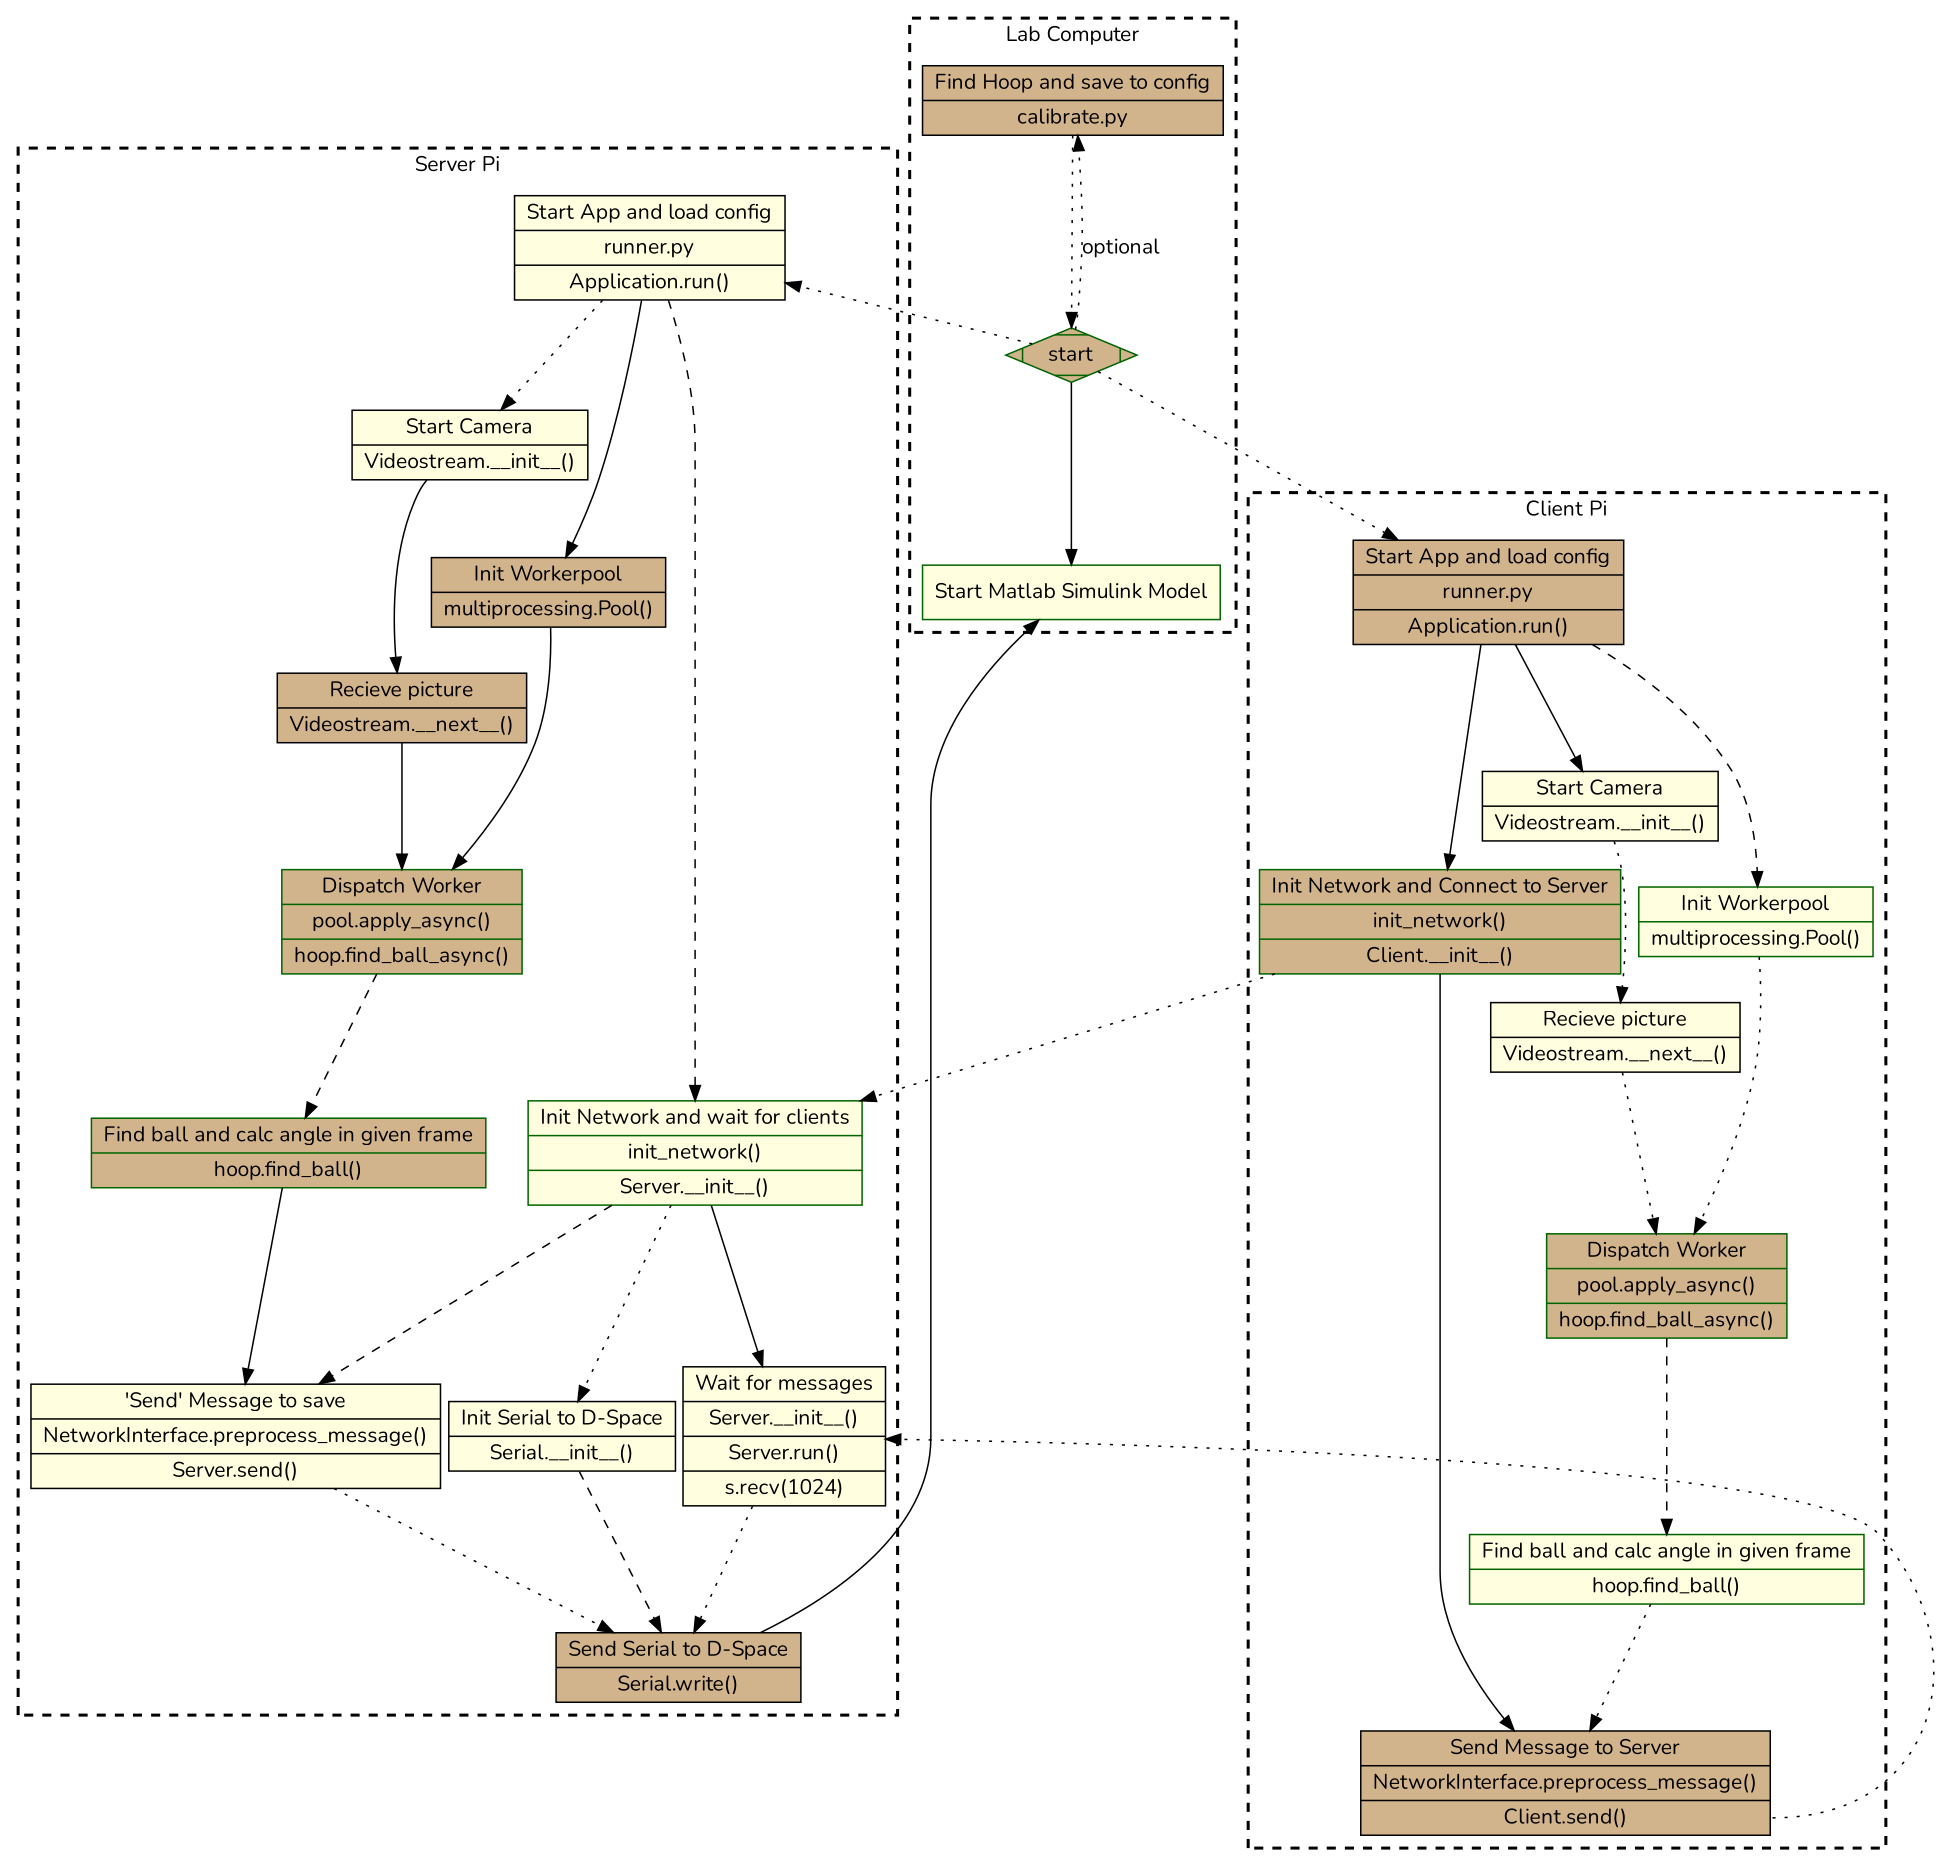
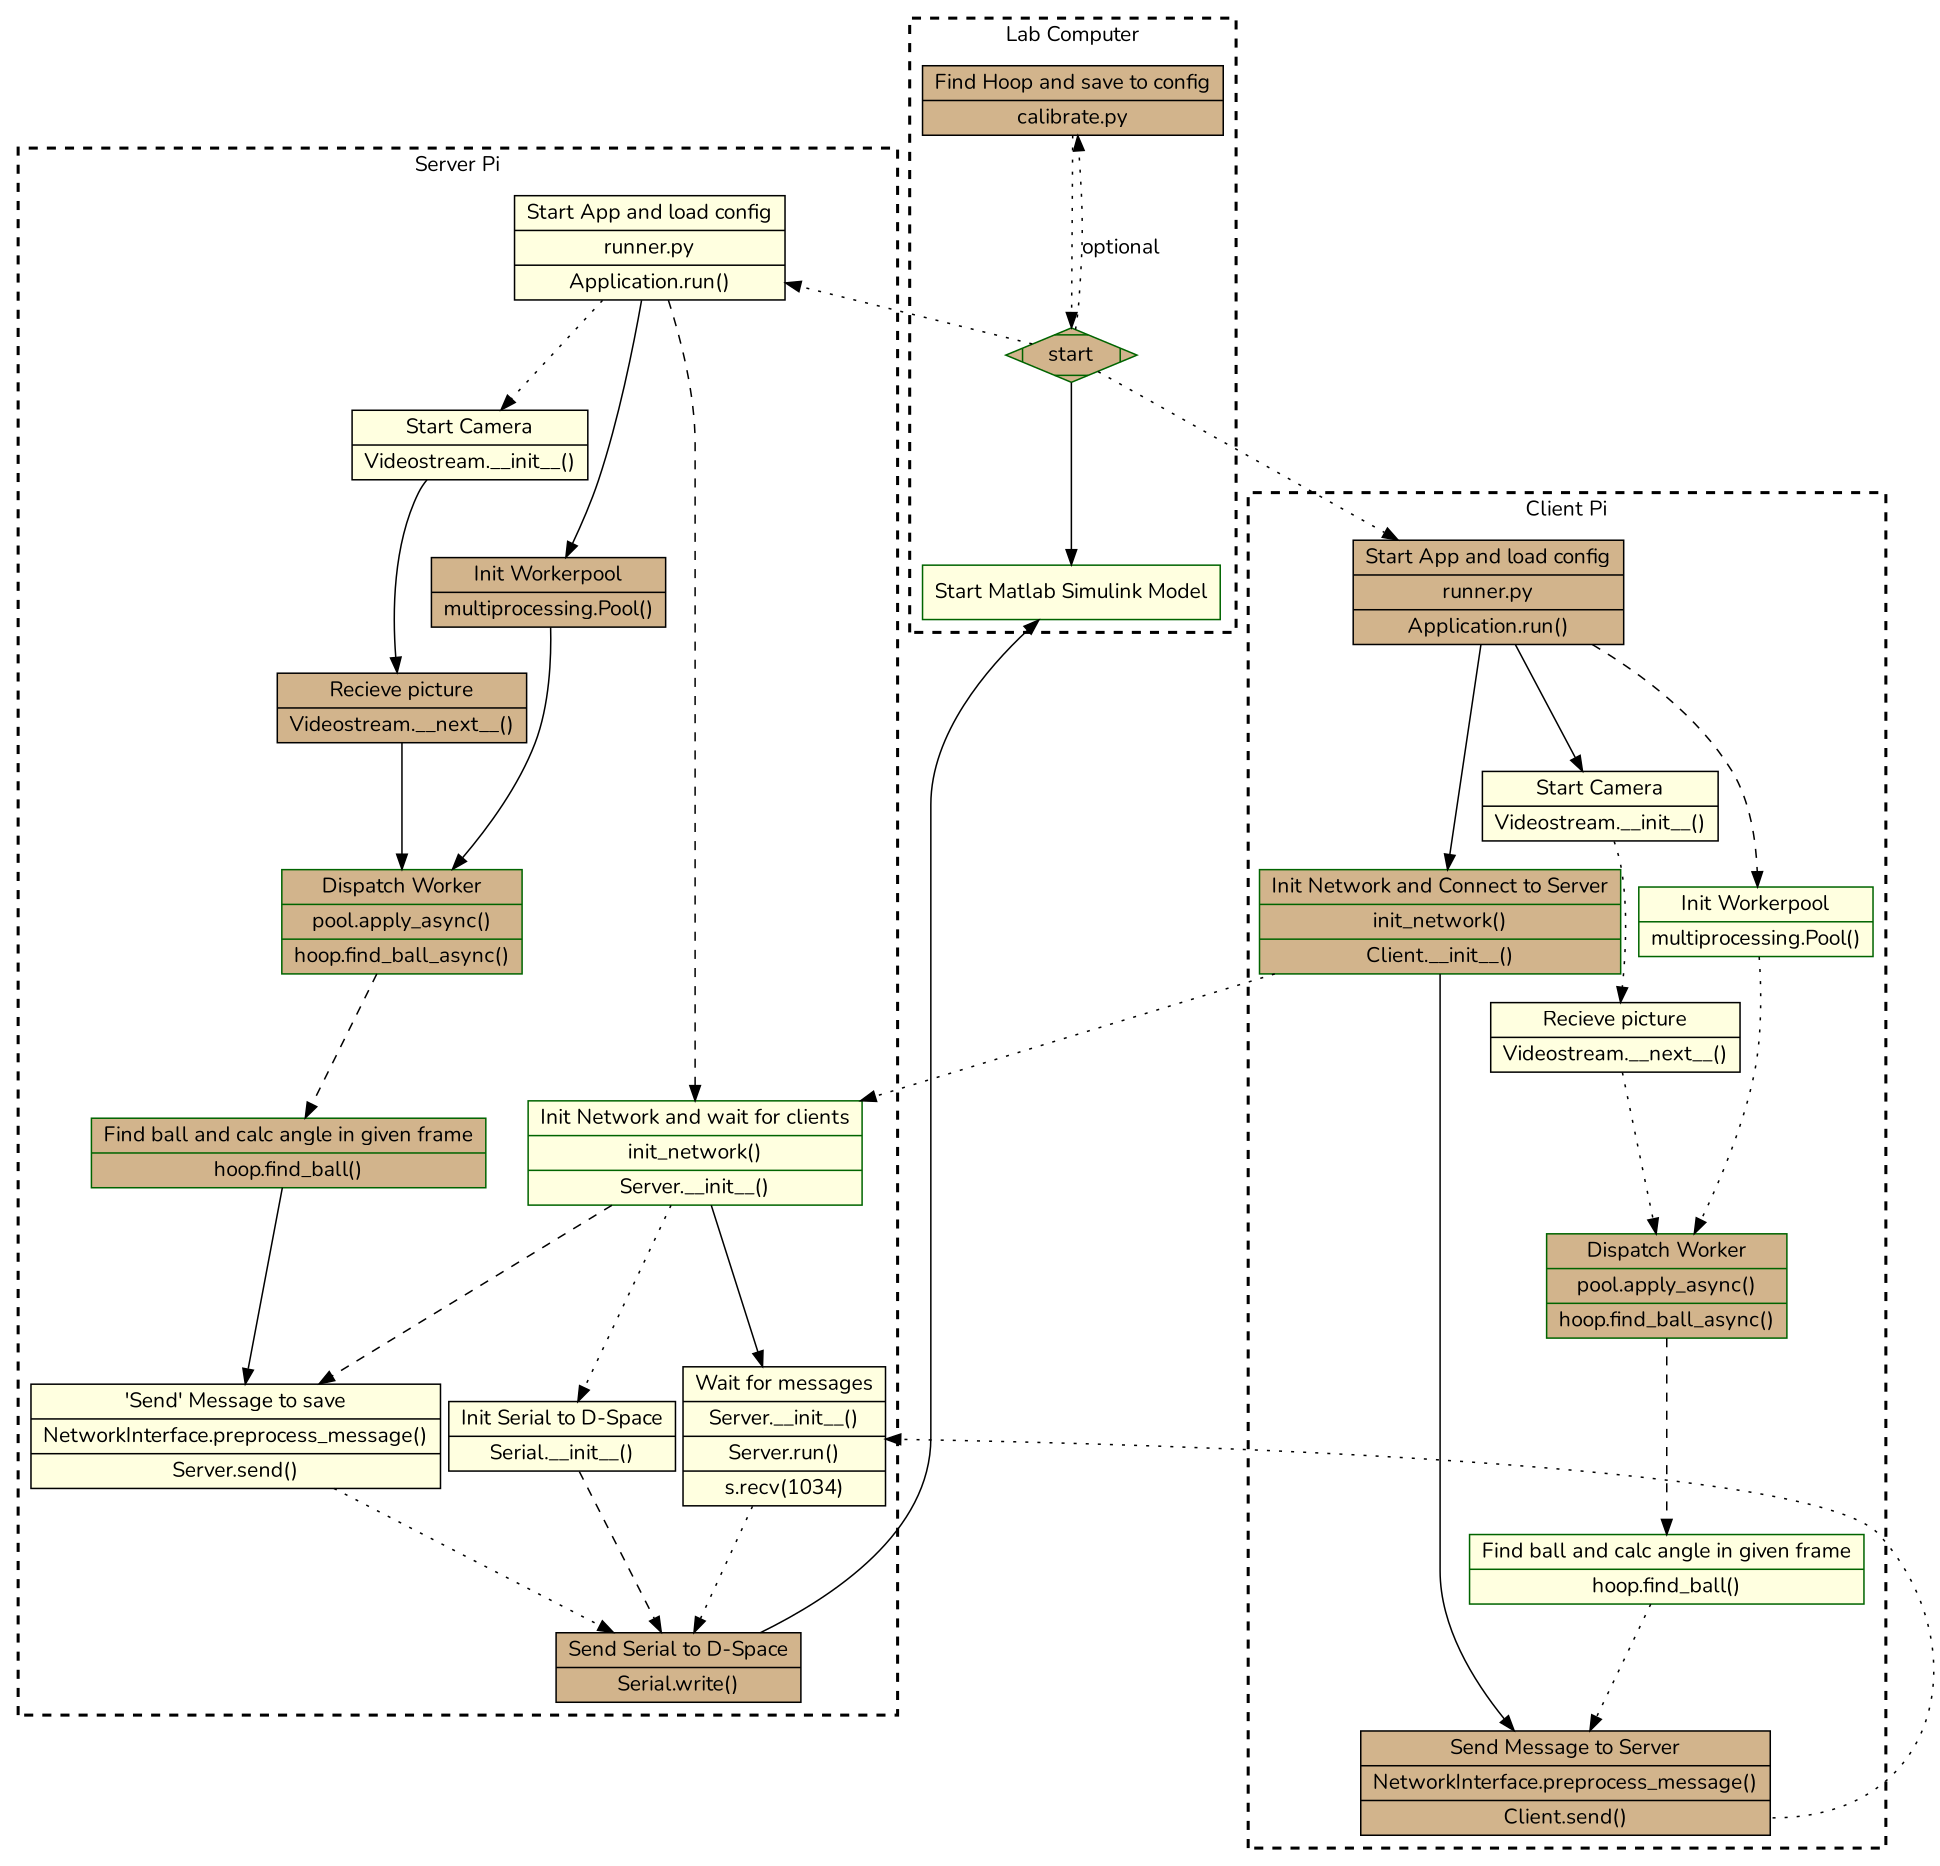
(784, 1488) -> (784, 1488)
